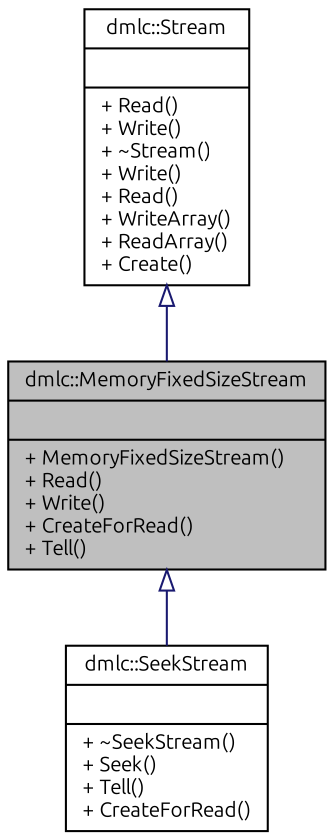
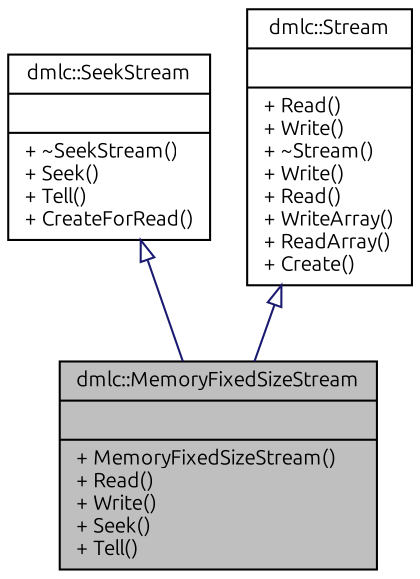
(109, 526) -> (114, 526)
(167, 618) -> (165, 311)
